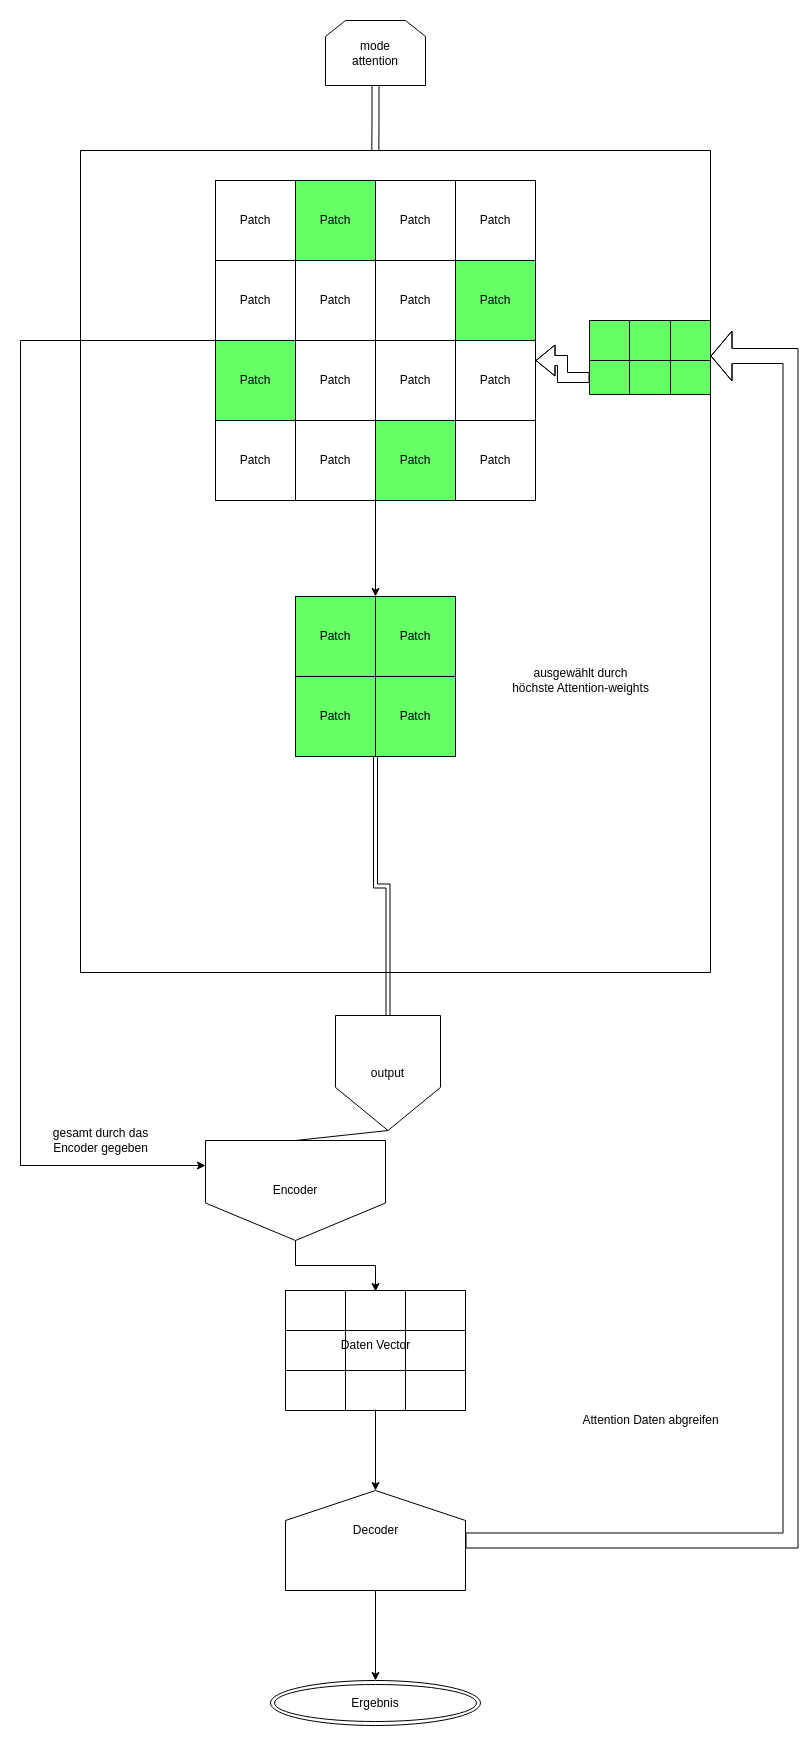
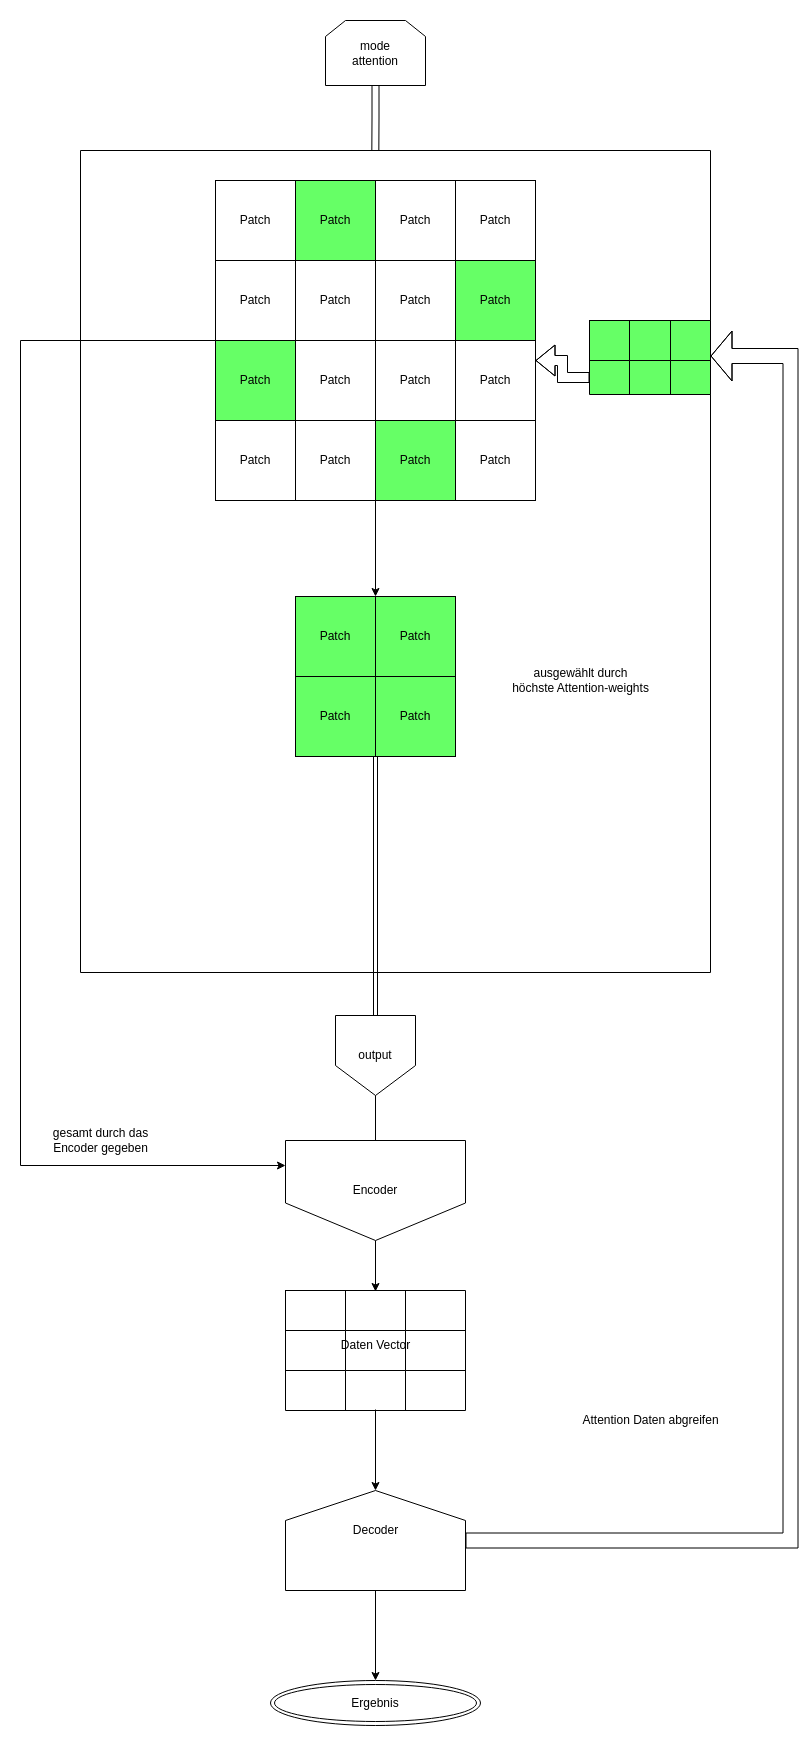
(388, 1073) -> (376, 1056)
(296, 1191) -> (376, 1191)
